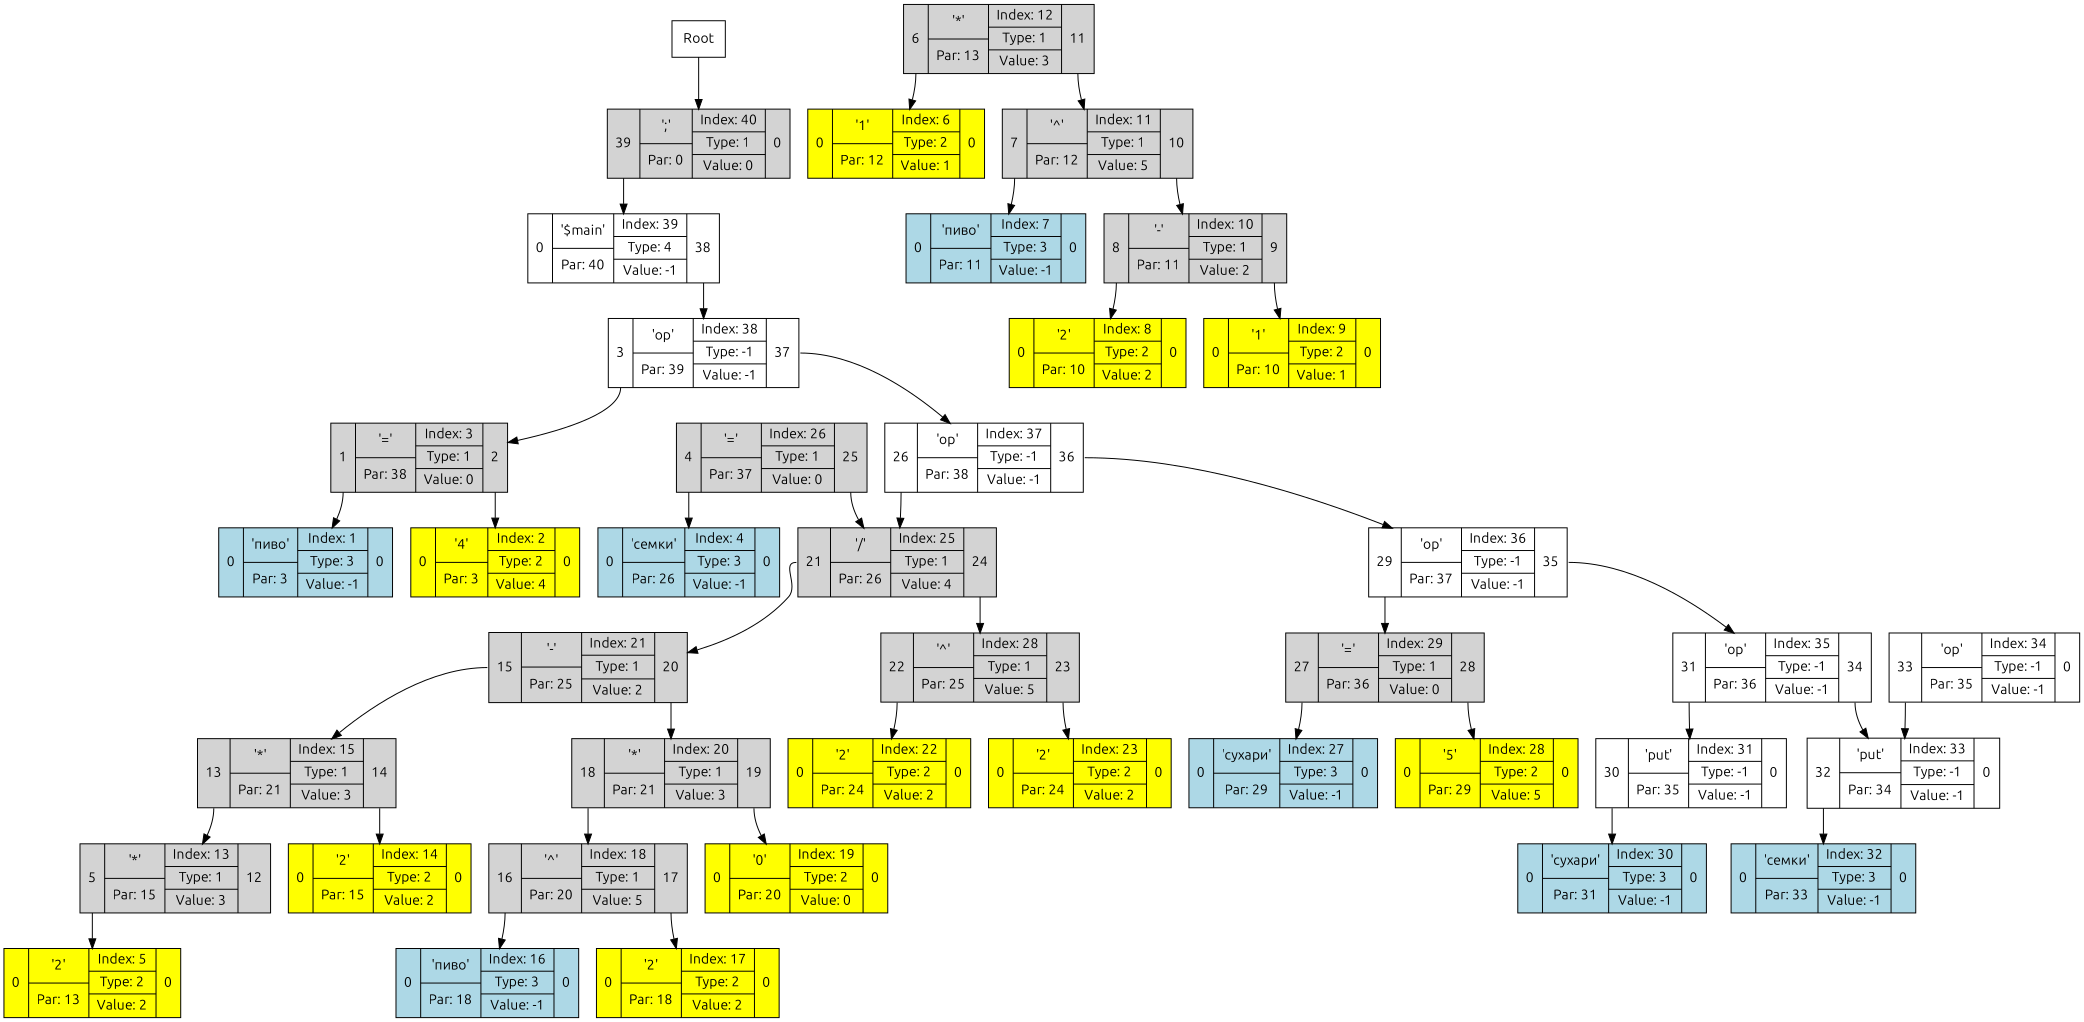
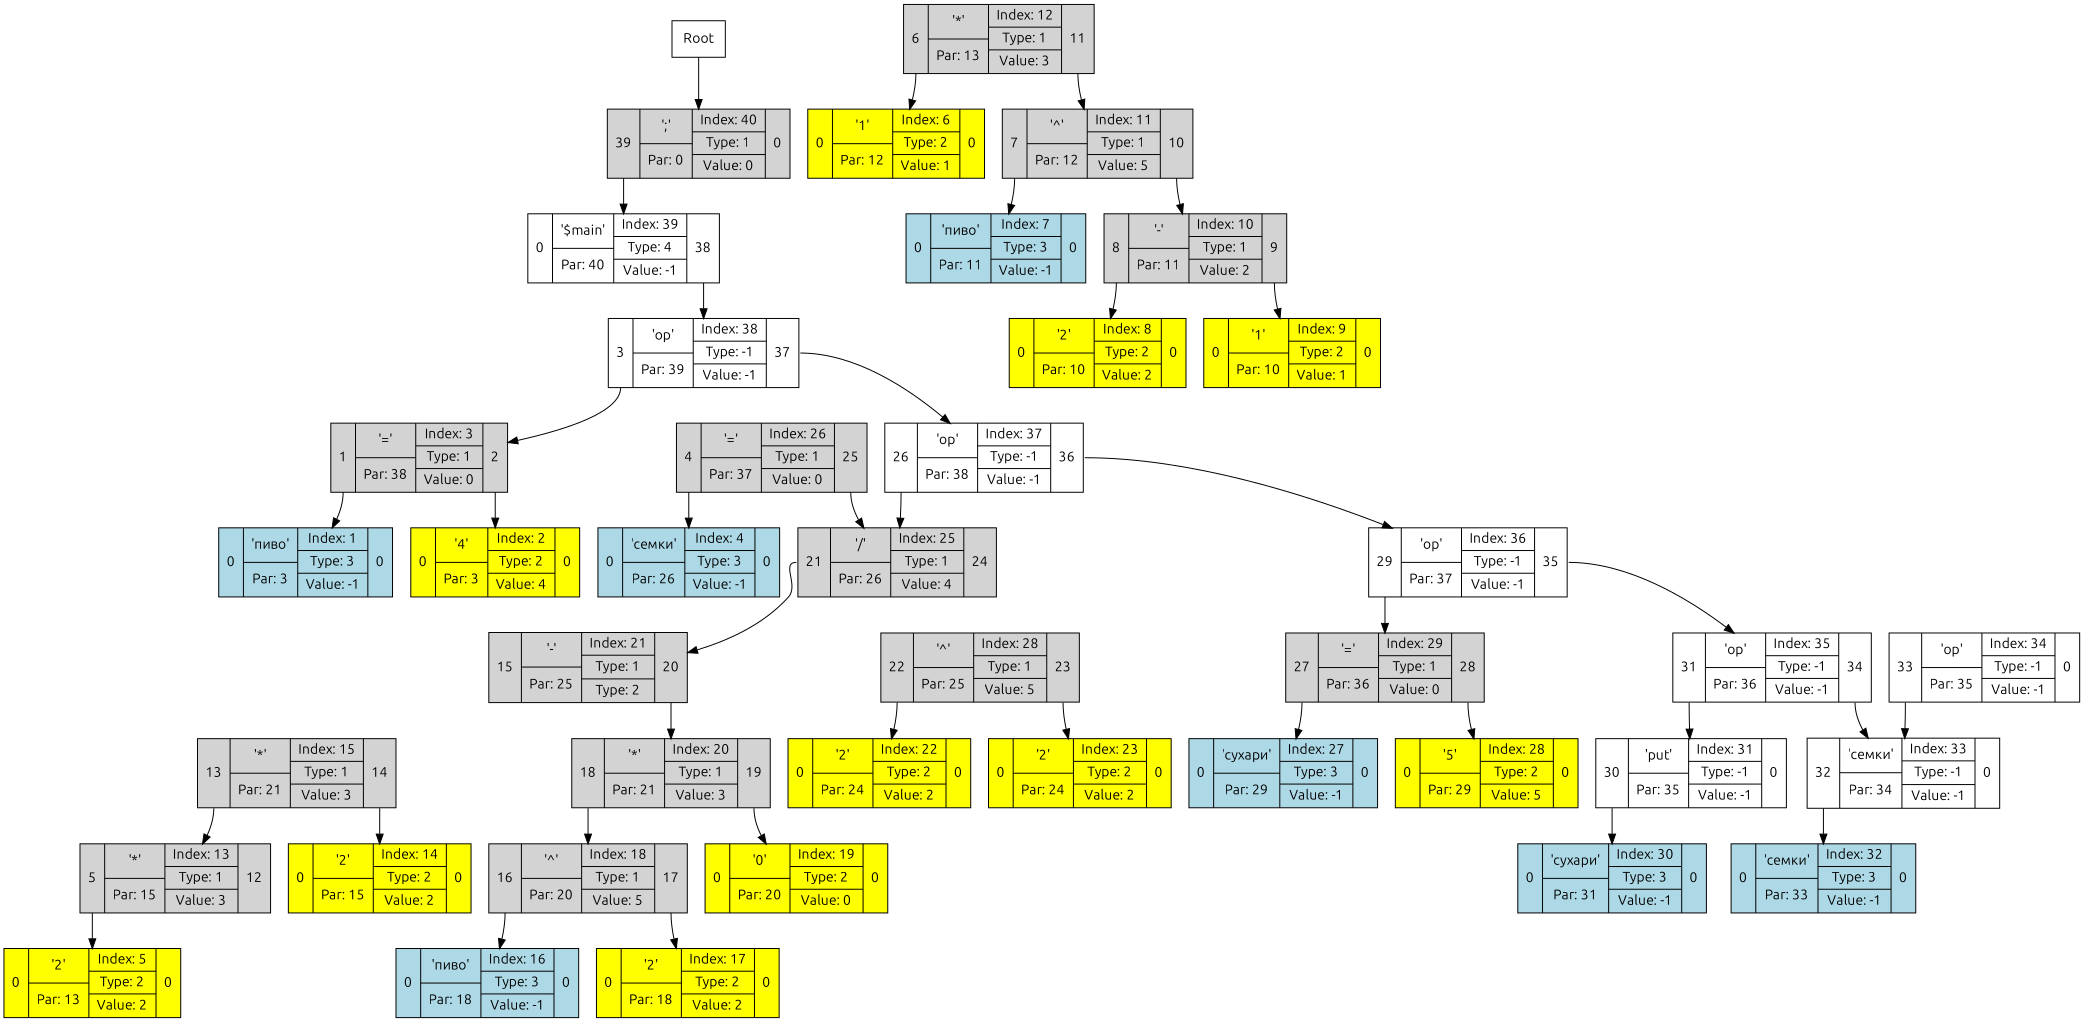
(980, 610) -> none
(408, 688) -> none
(618, 690) -> (618, 690)
(1870, 755) -> (1871, 755)
